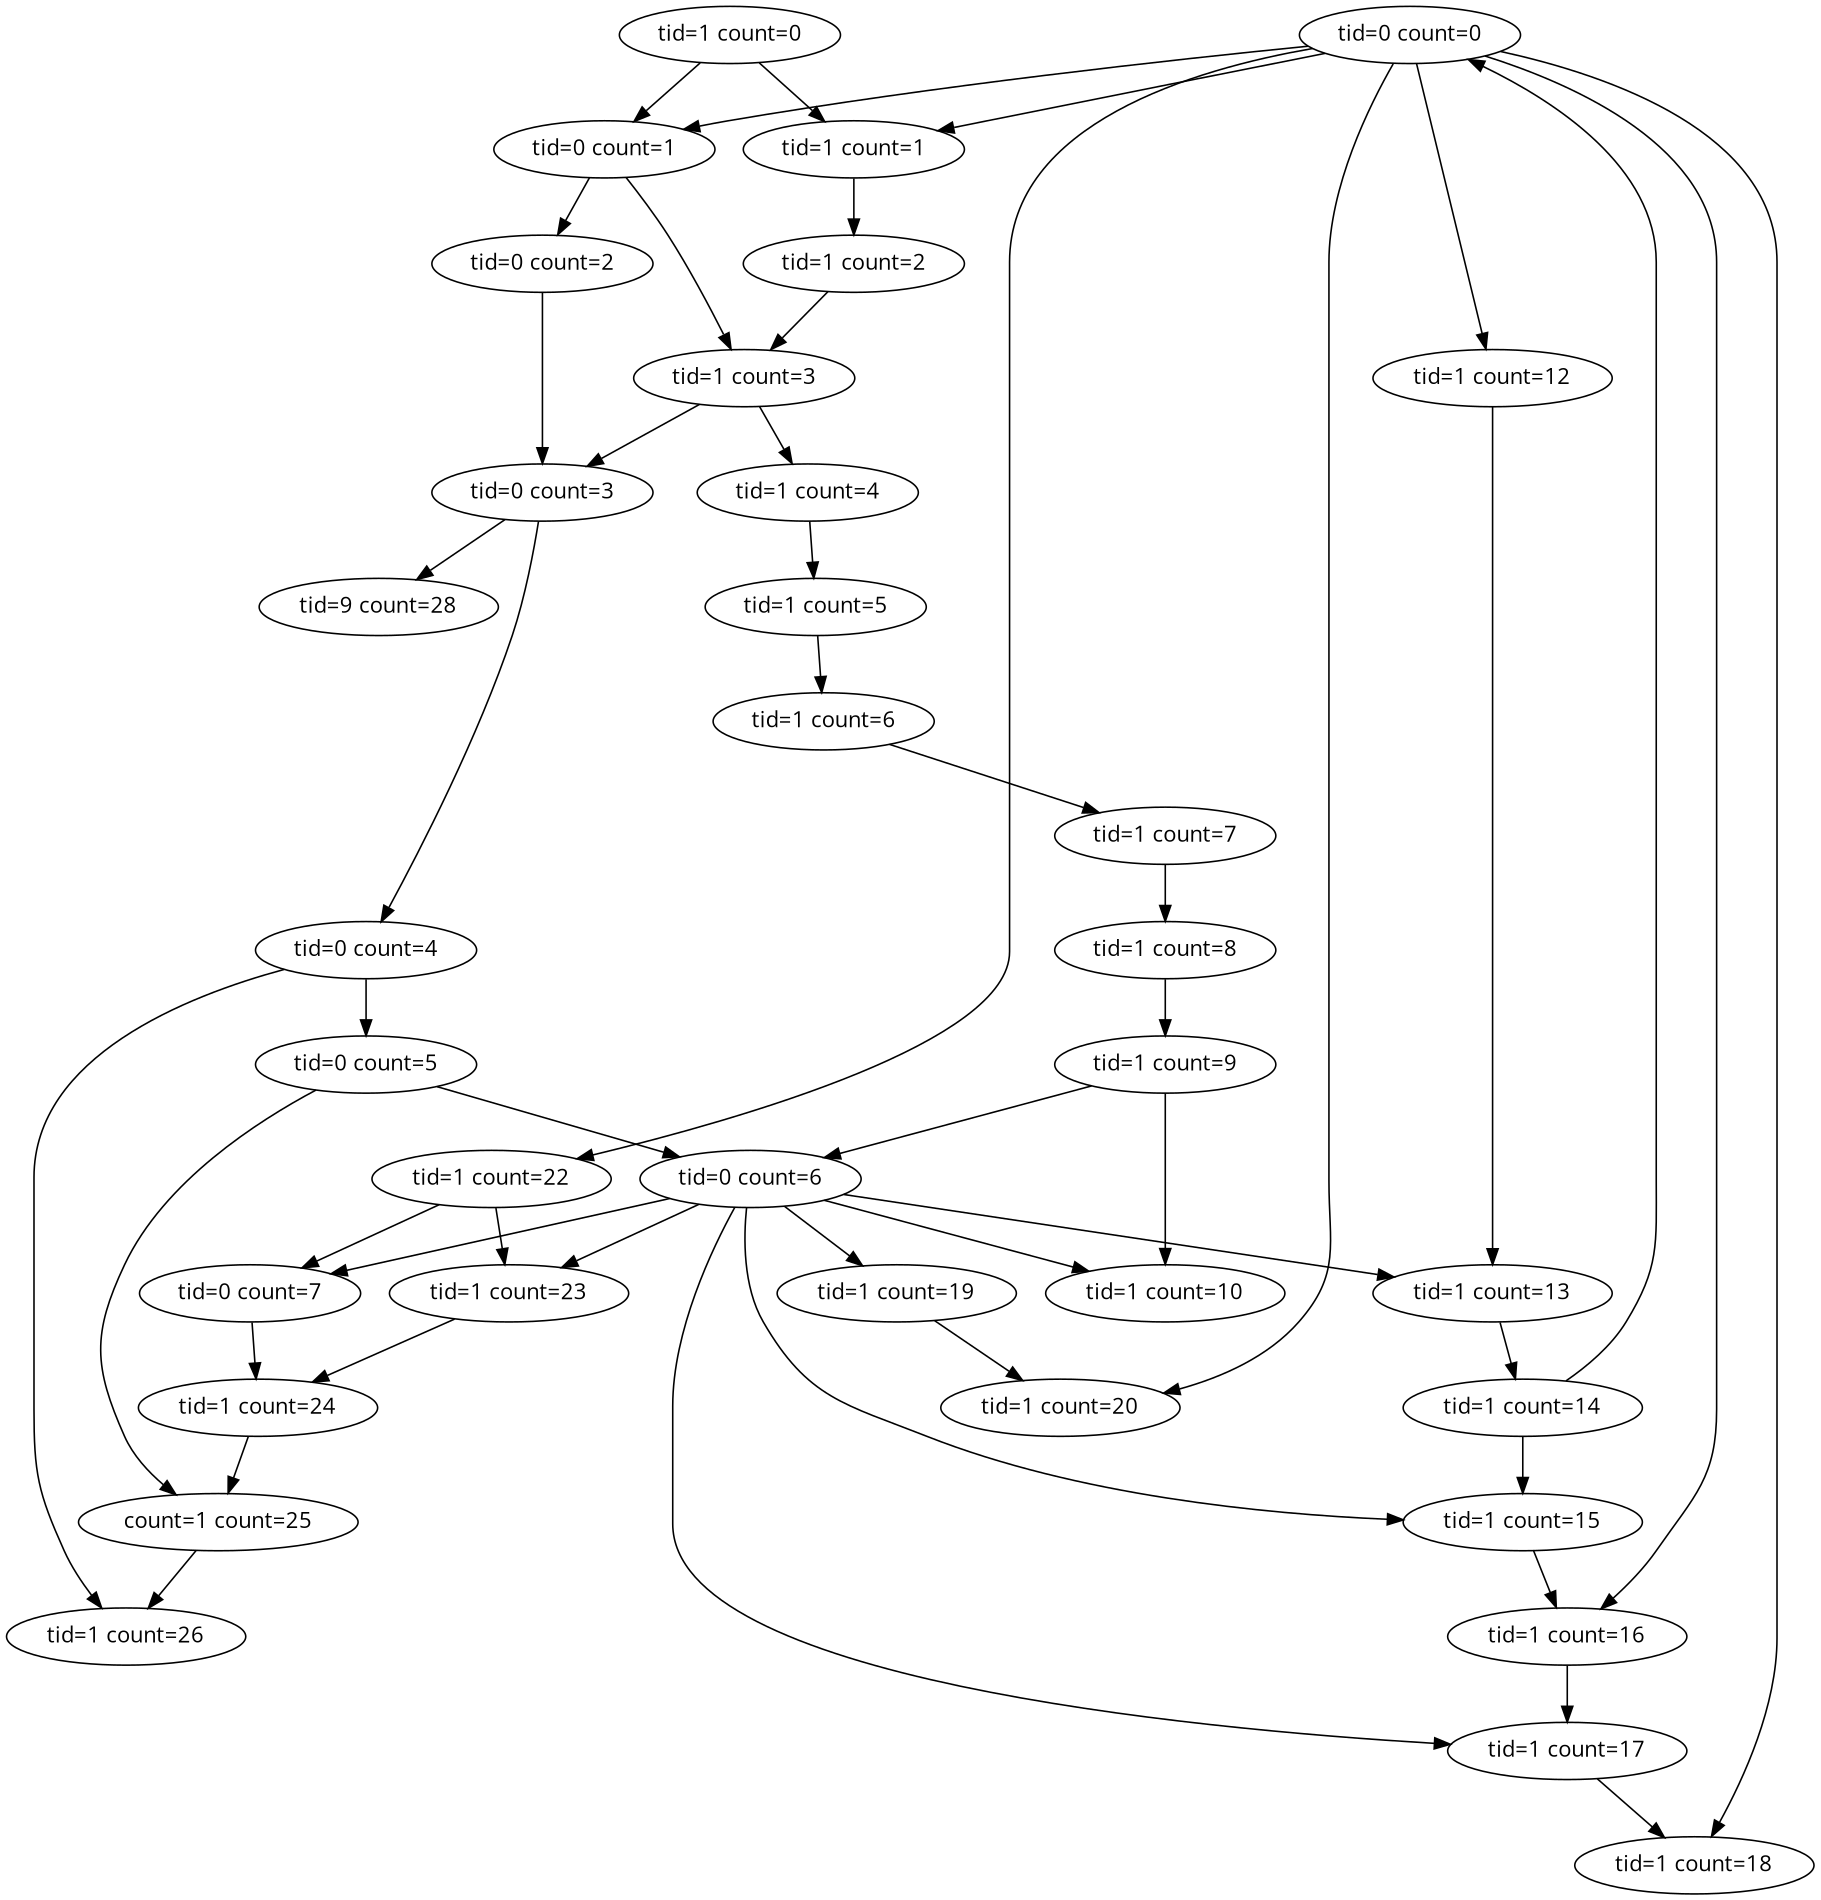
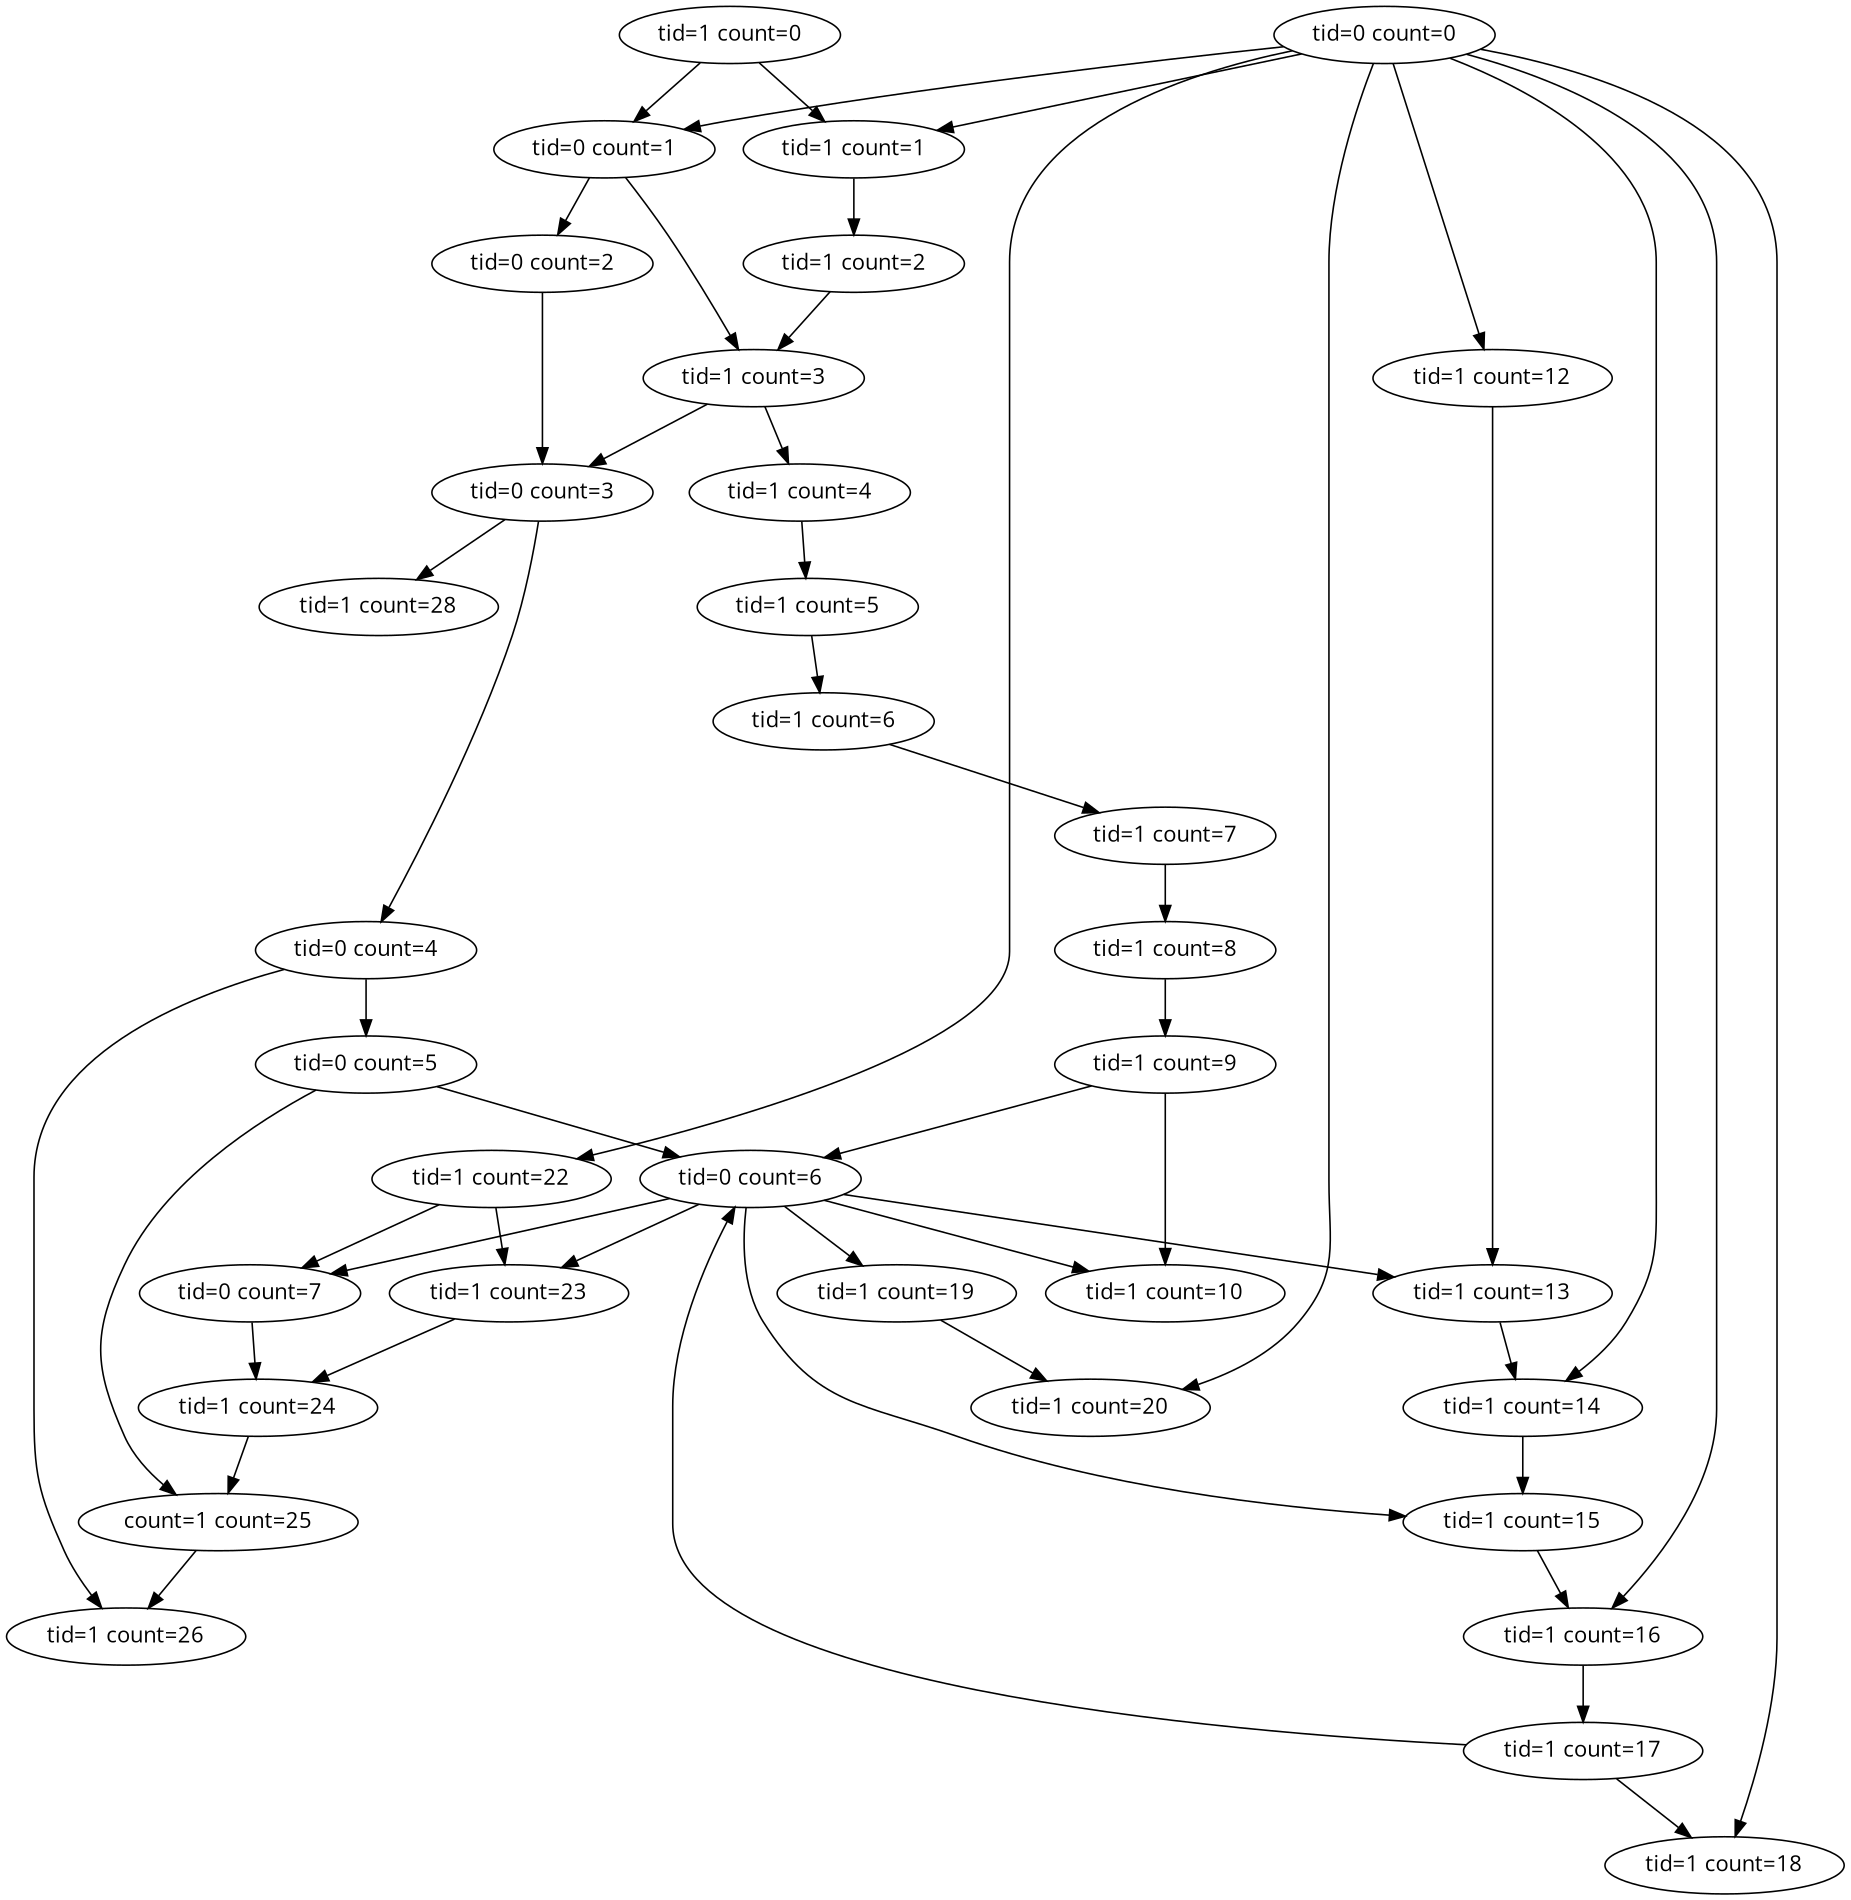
(379, 607) -> (379, 607)
(1656, 700) -> (1656, 676)
(864, 1662) -> (887, 1668)
